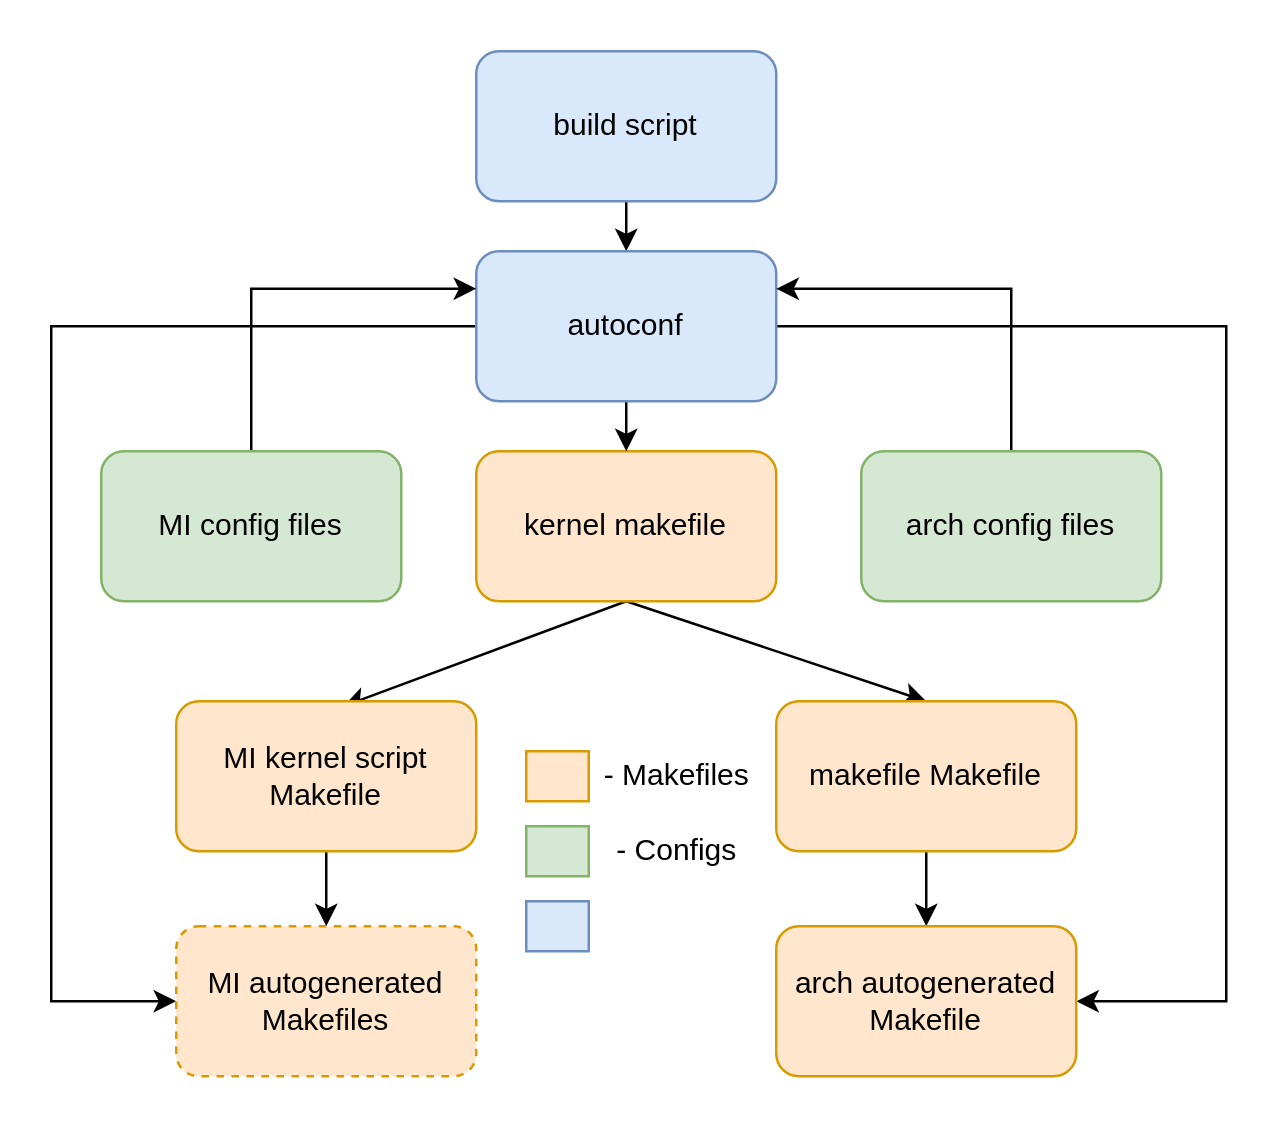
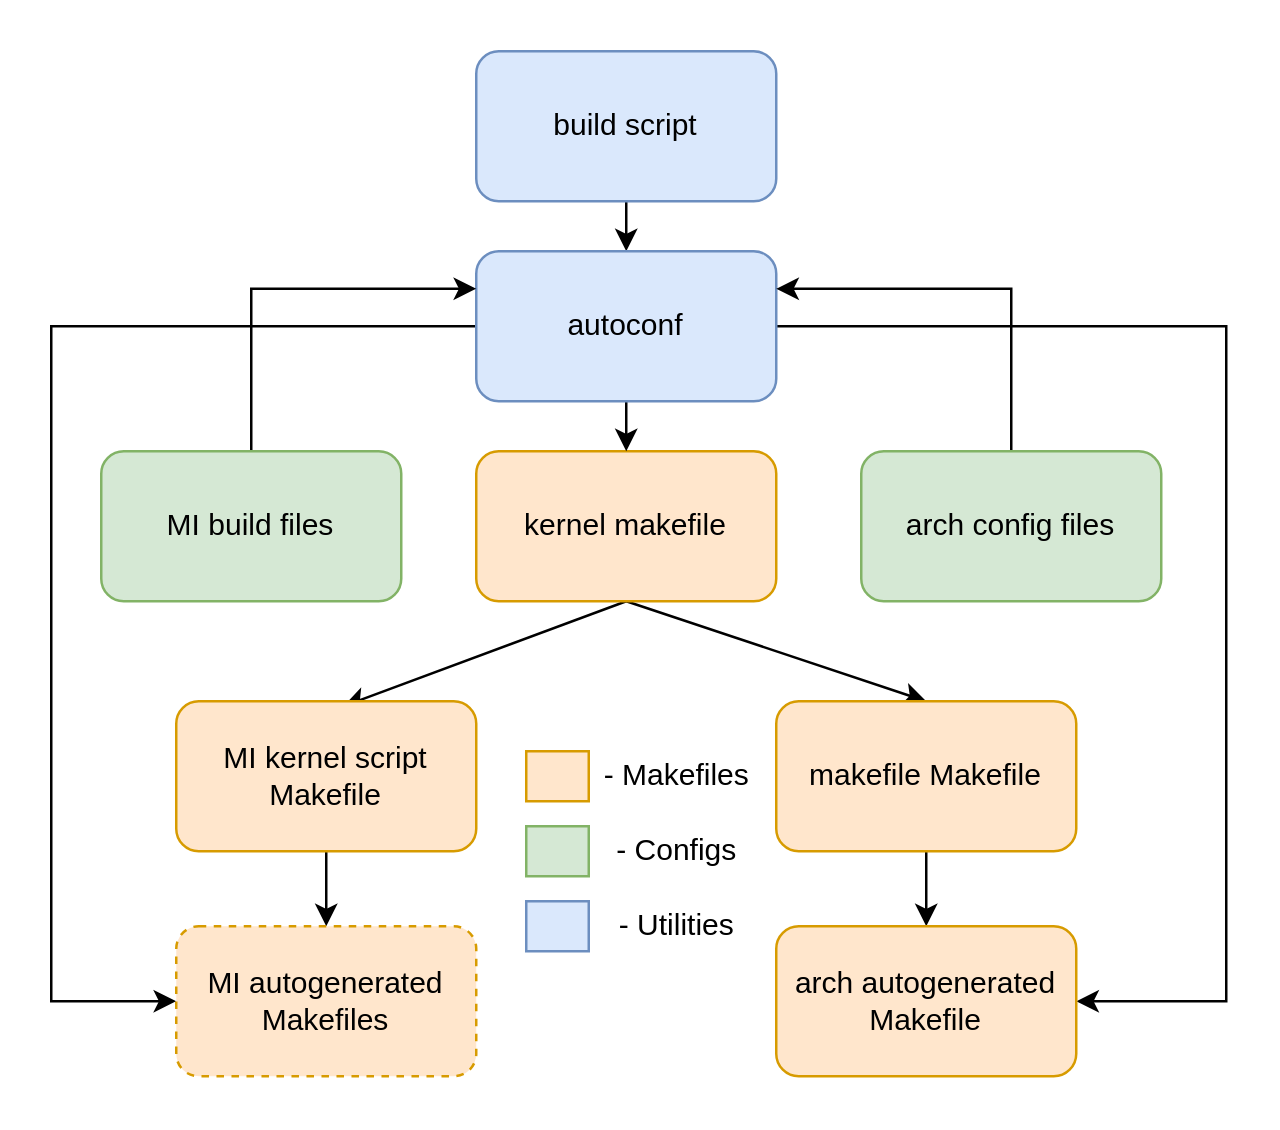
(251, 526) -> (251, 526)
none -> (676, 926)
